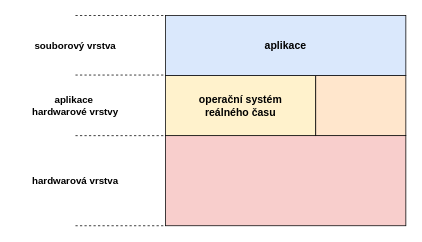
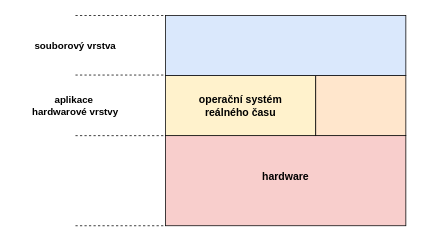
(285, 45) -> none
none -> (285, 177)
(75, 180) -> none
